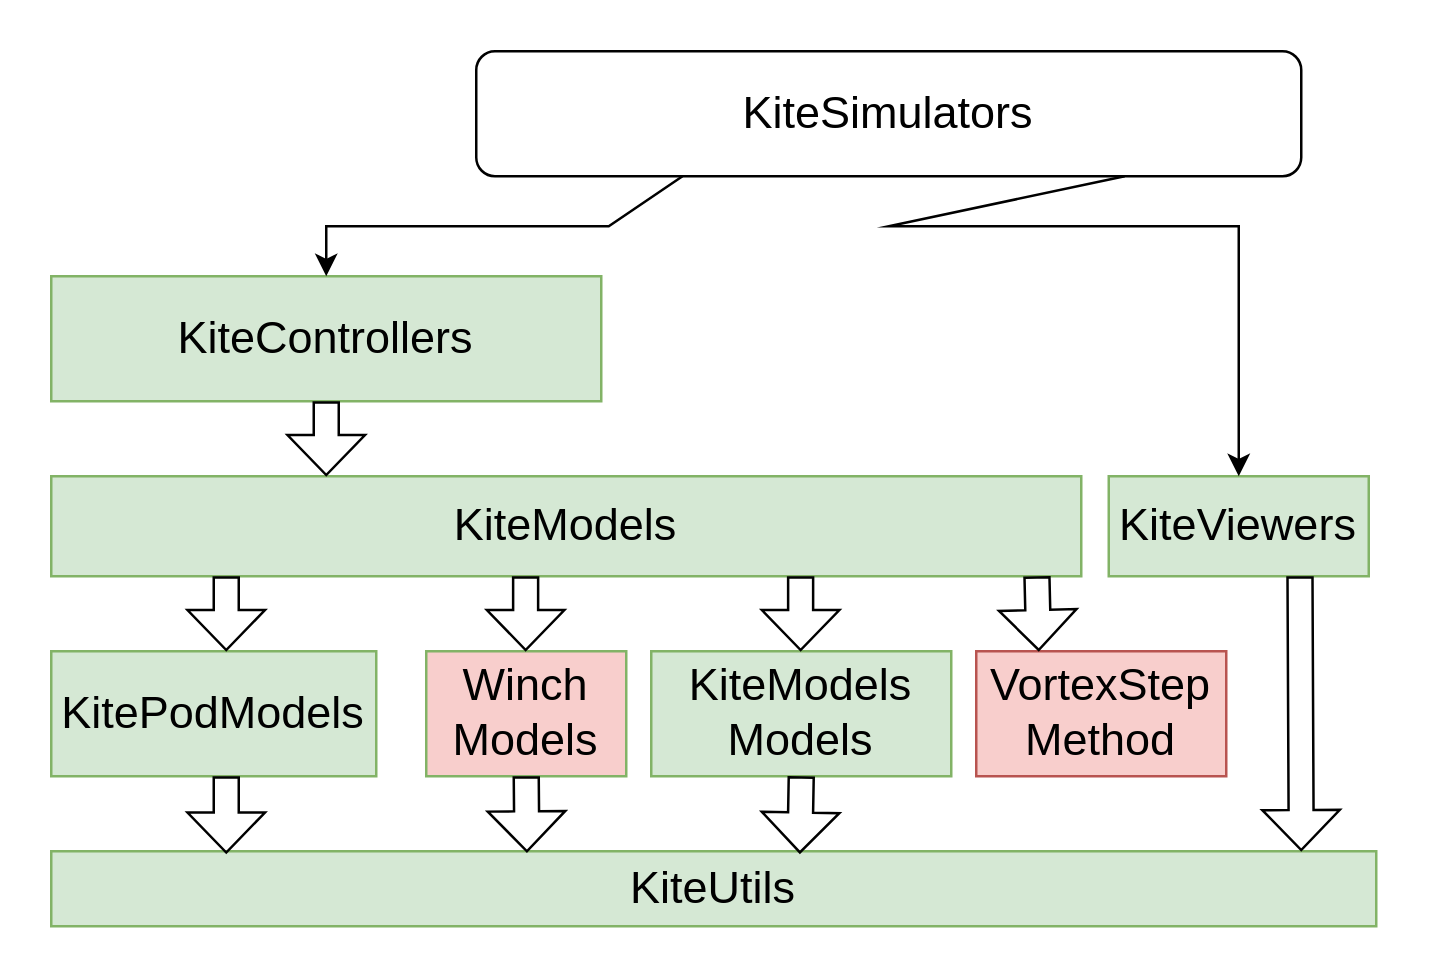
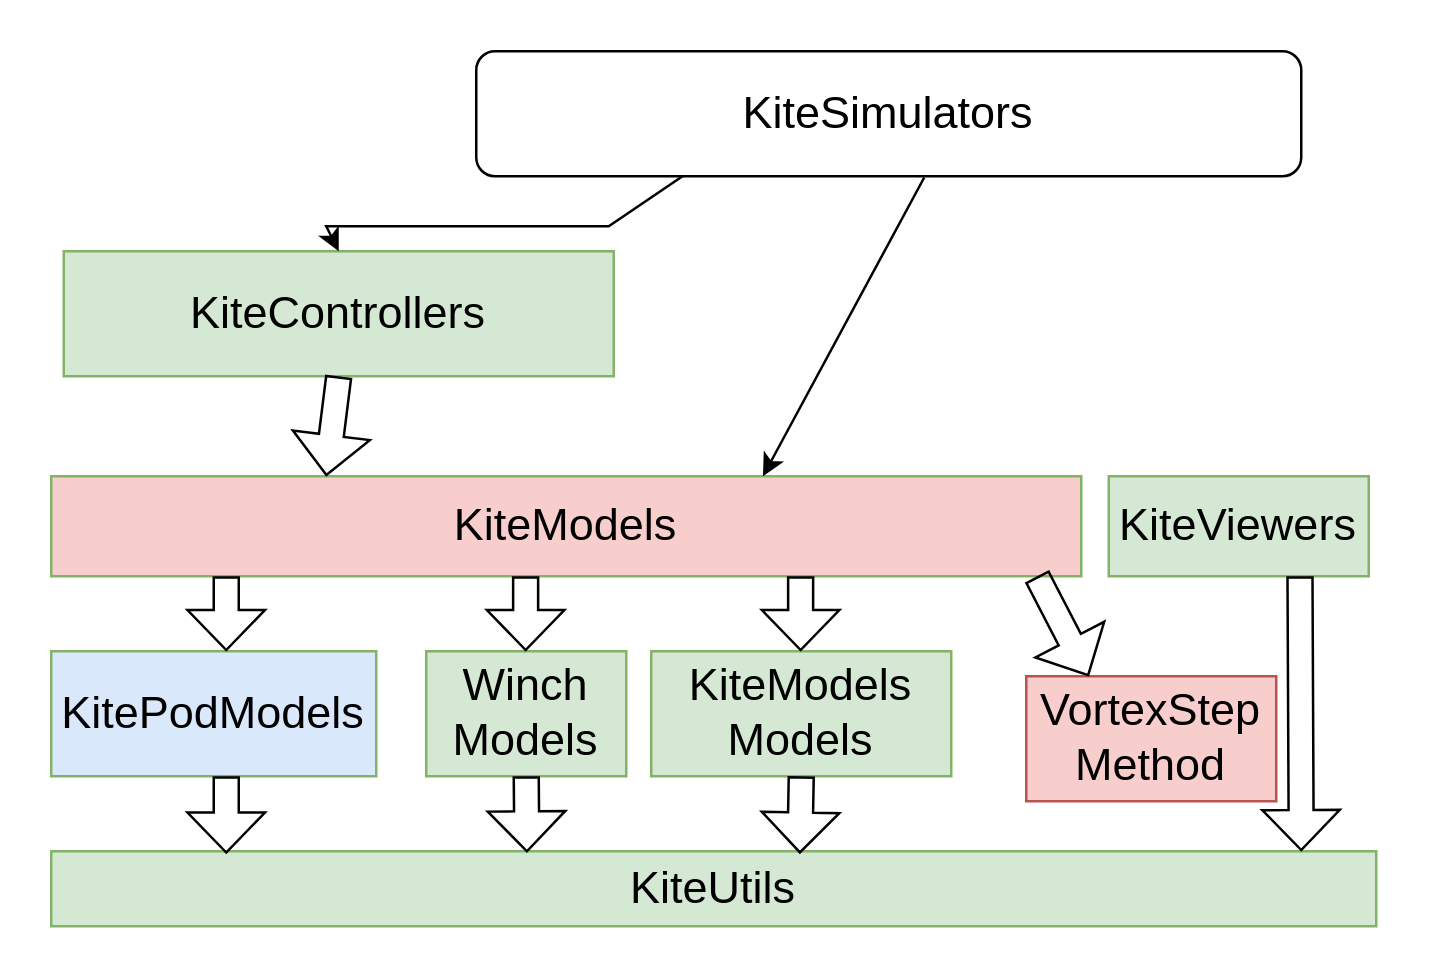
(1188, 226) -> none
(326, 339) -> (339, 314)
none -> (833, 347)
(566, 526) -> (566, 526)
(214, 714) -> (214, 714)
(526, 714) -> (526, 714)
(1101, 714) -> (1151, 739)
